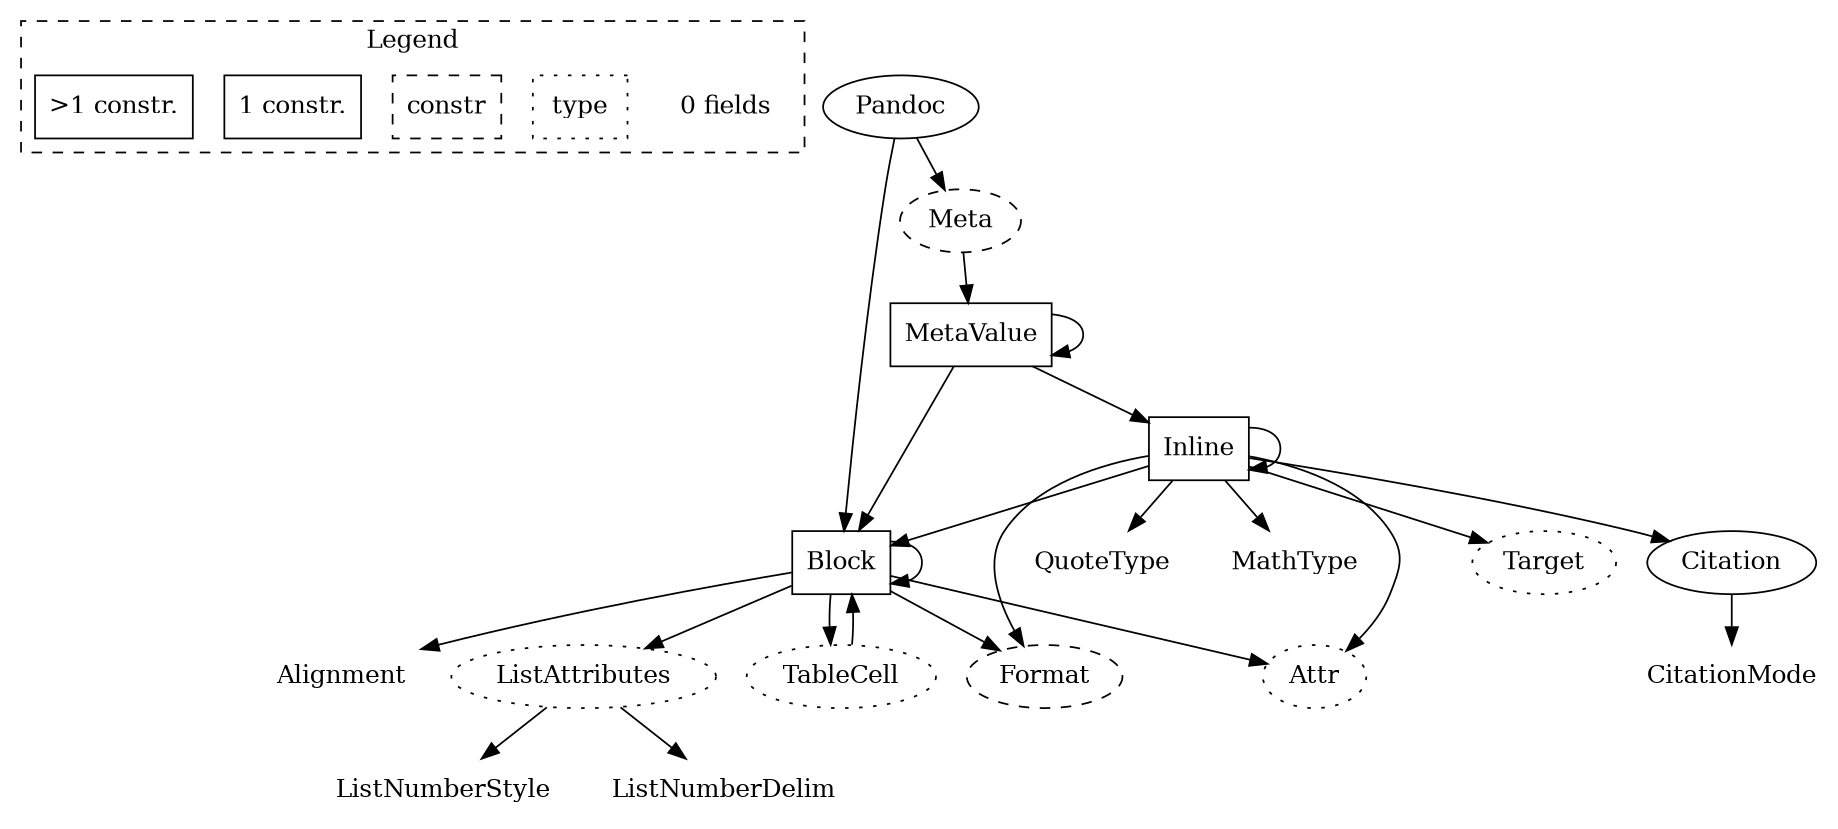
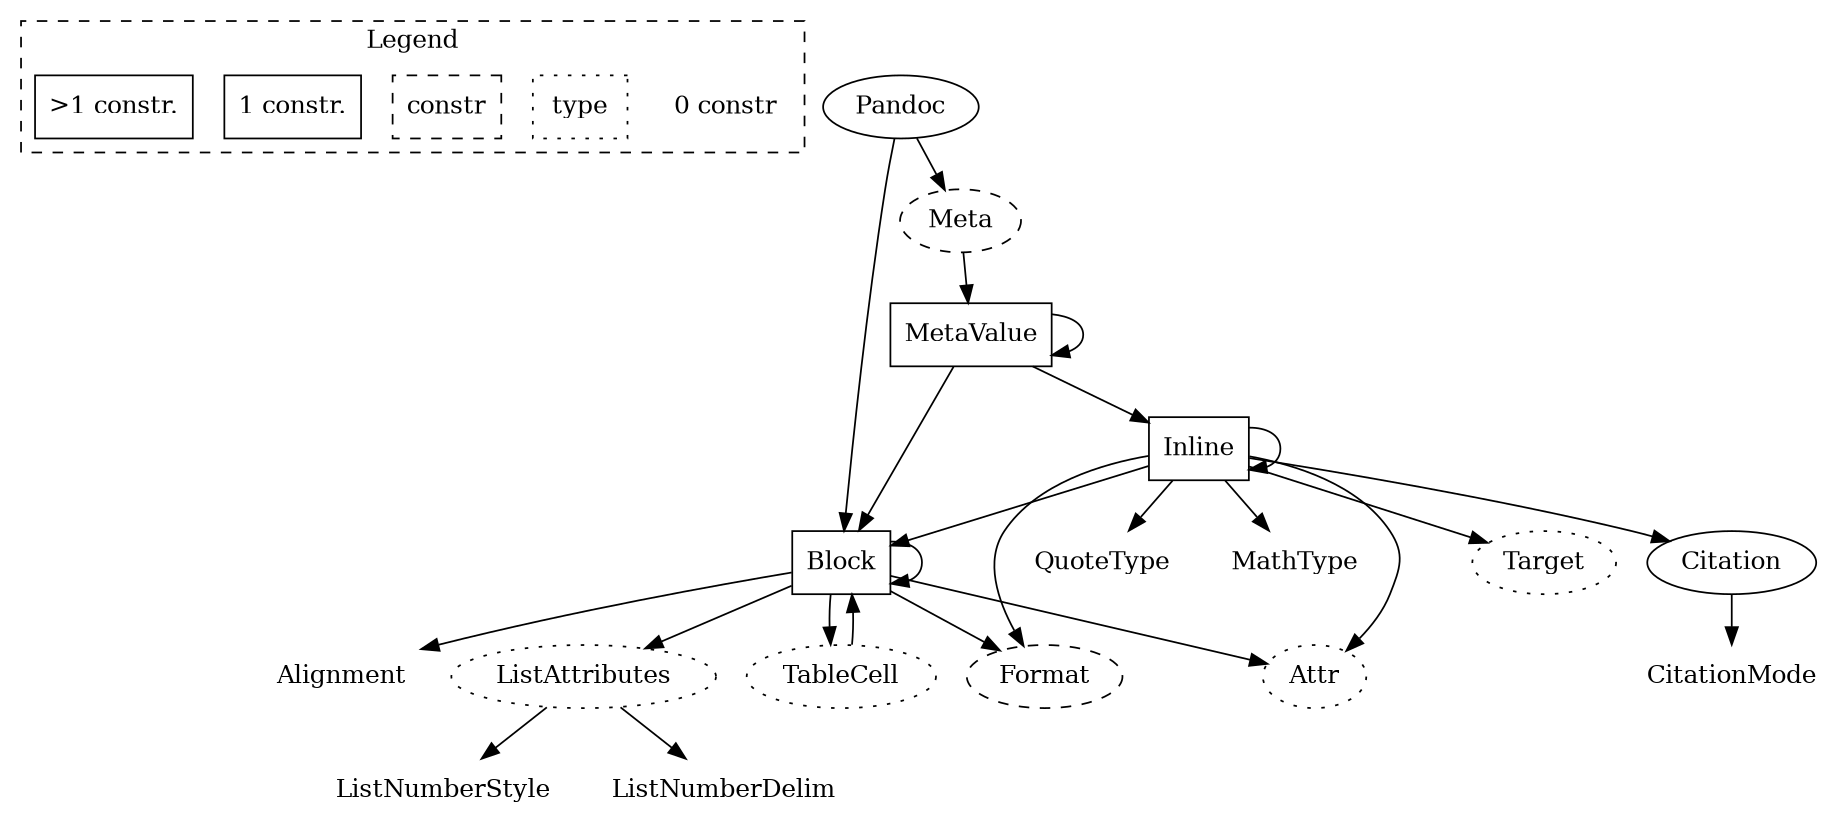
(726, 107) -> (726, 107)
